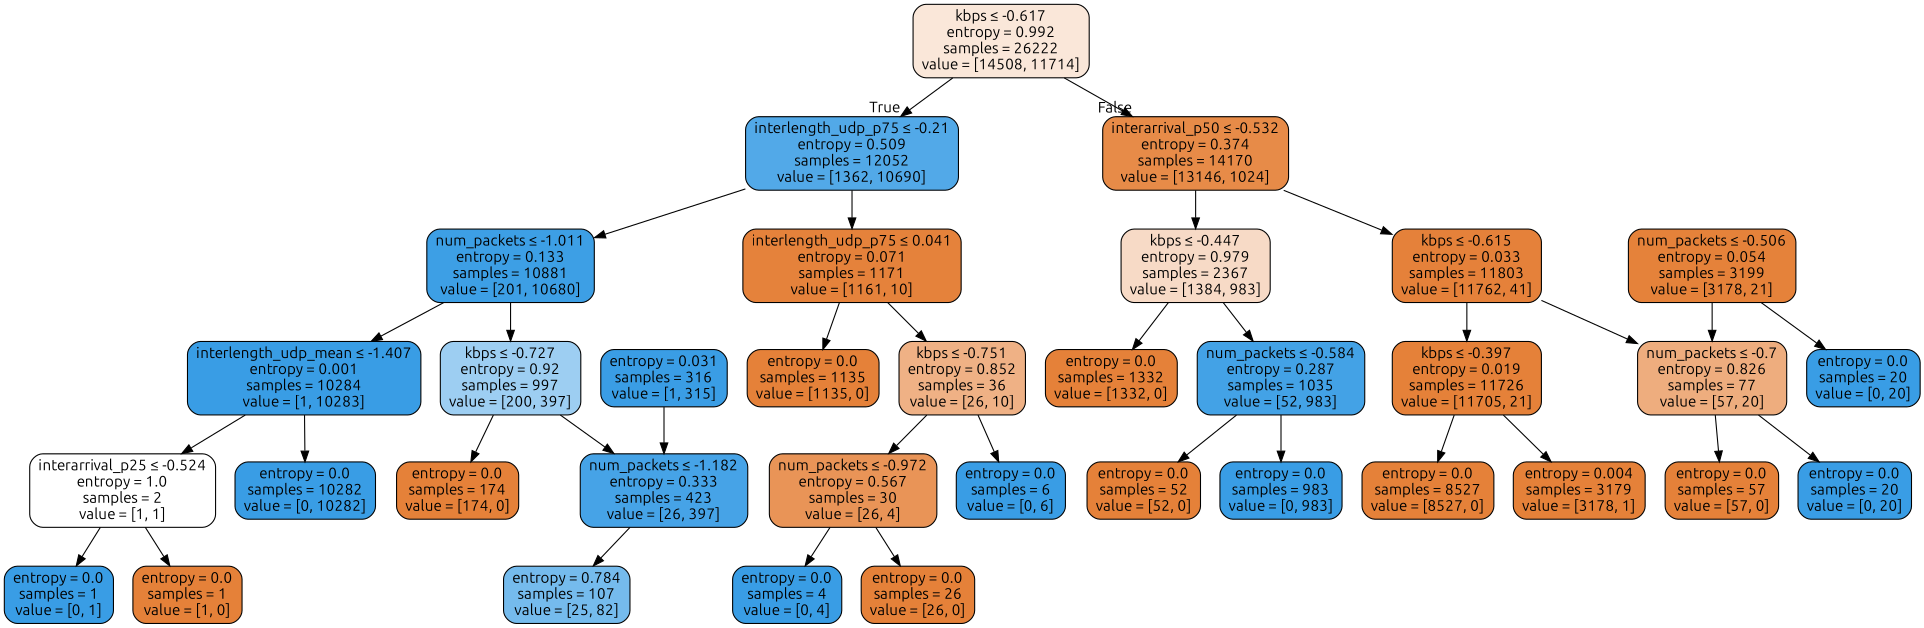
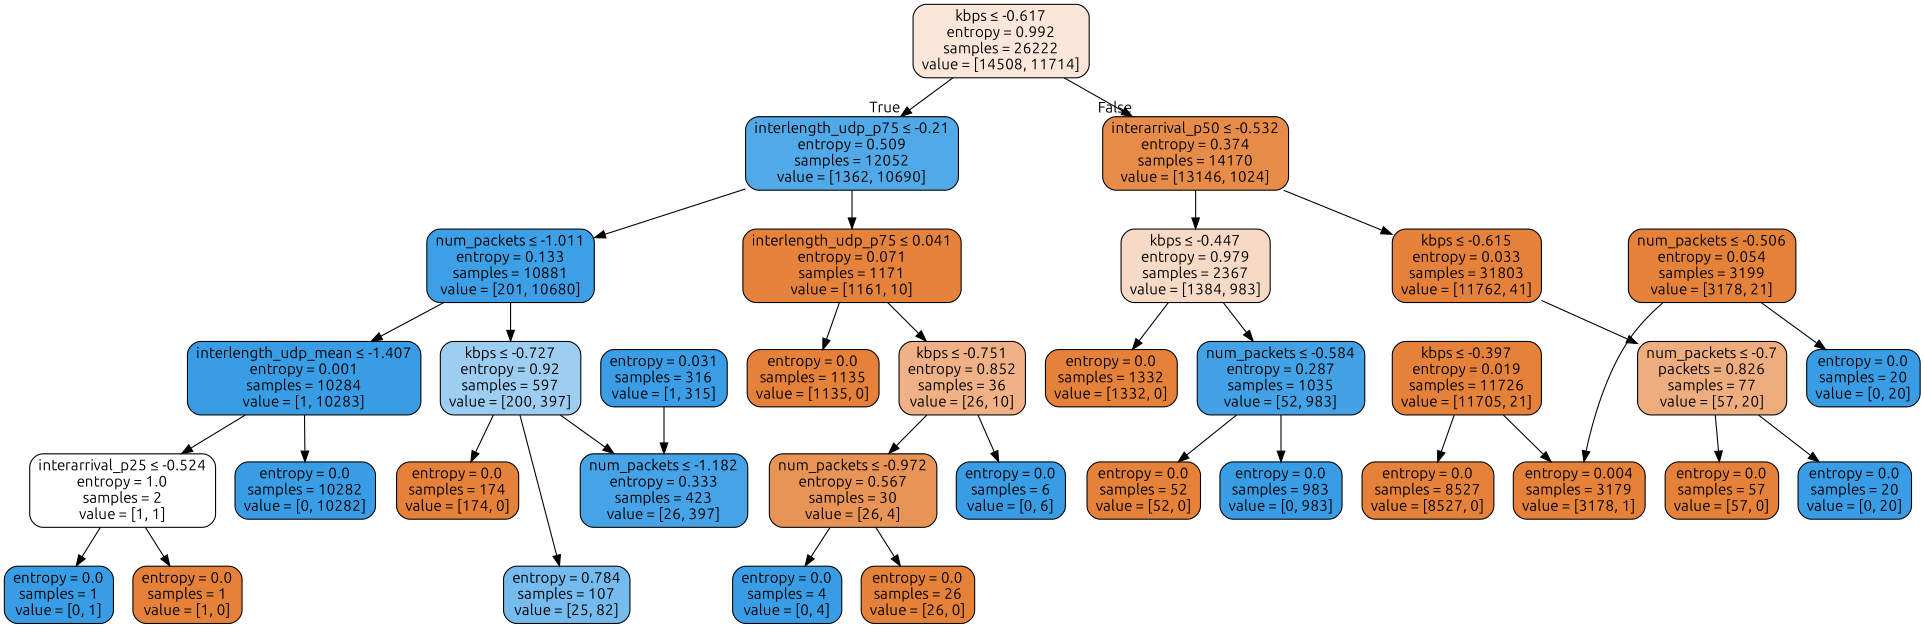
(1467, 273) -> (1467, 273)
(1467, 316) -> none
(1712, 316) -> (1612, 370)
(1712, 370) -> (1712, 370)
(511, 386) -> (511, 386)
(615, 543) -> (538, 485)
